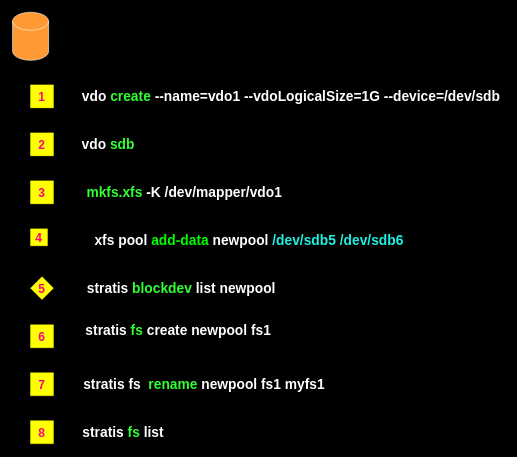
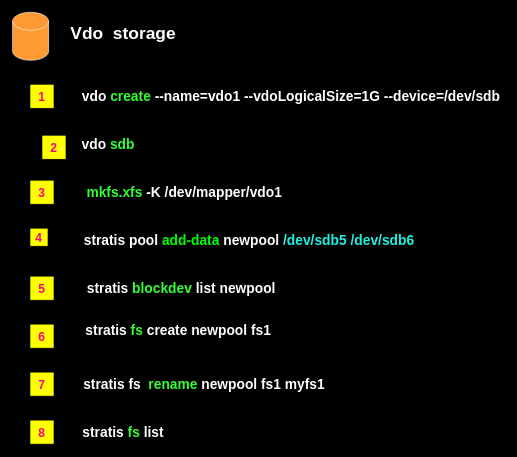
none -> (123, 33)
(42, 144) -> (54, 147)
(249, 240) -> (249, 240)
(42, 288) -> (42, 288)
